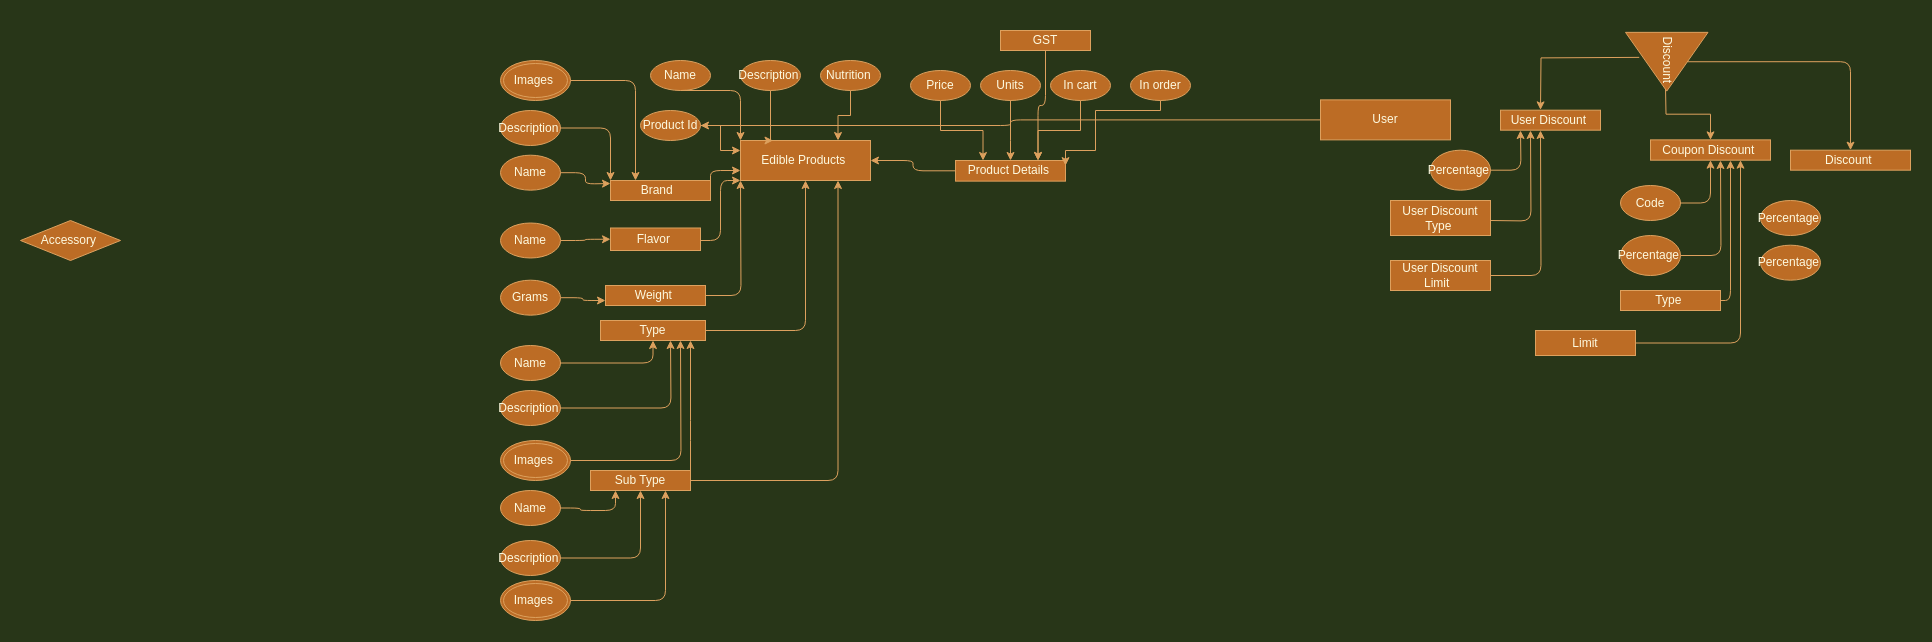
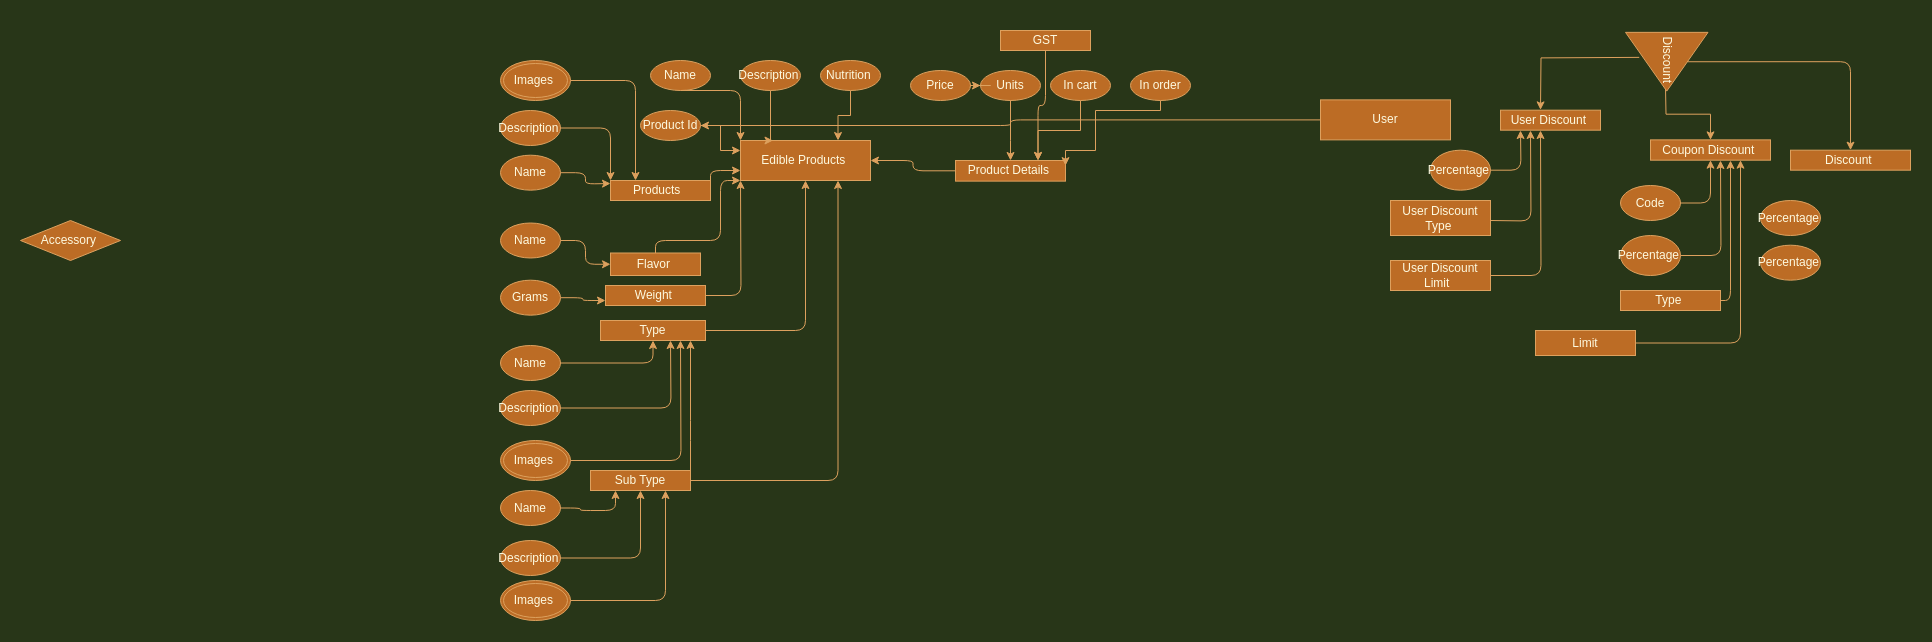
(958, 131) -> (976, 86)
(661, 191) -> (661, 191)
(656, 239) -> (656, 264)
